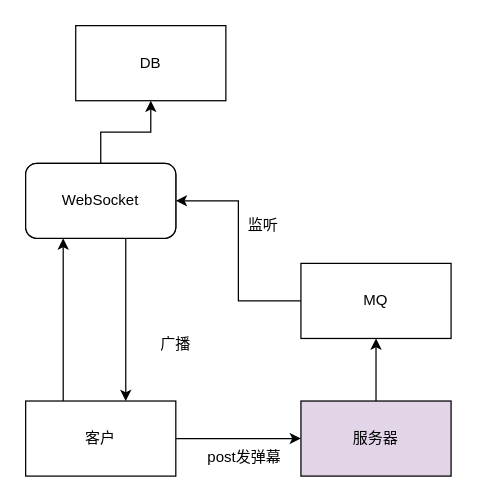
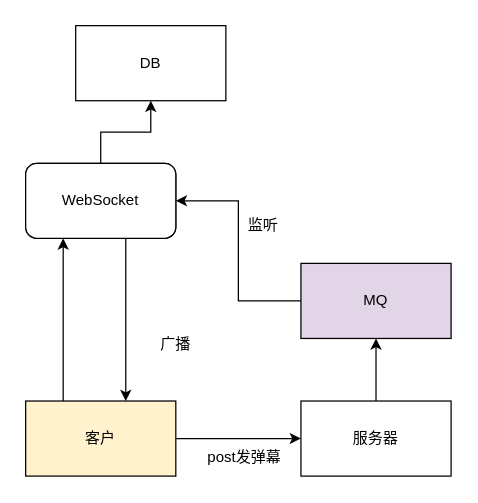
(376, 301) -> (376, 301)
(101, 438) -> (101, 438)
(376, 438) -> (376, 438)
